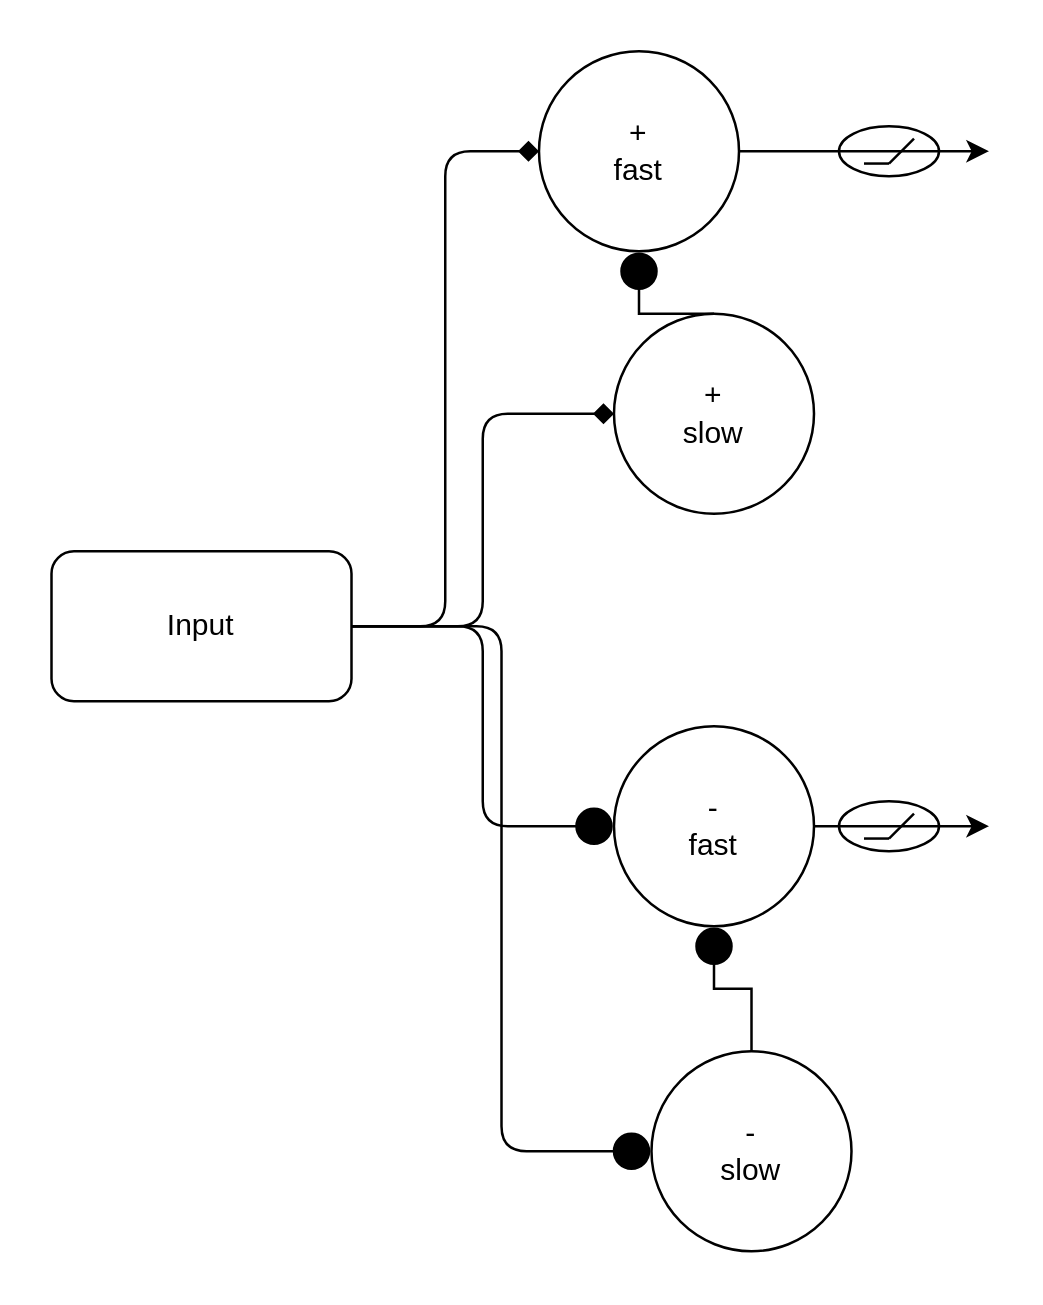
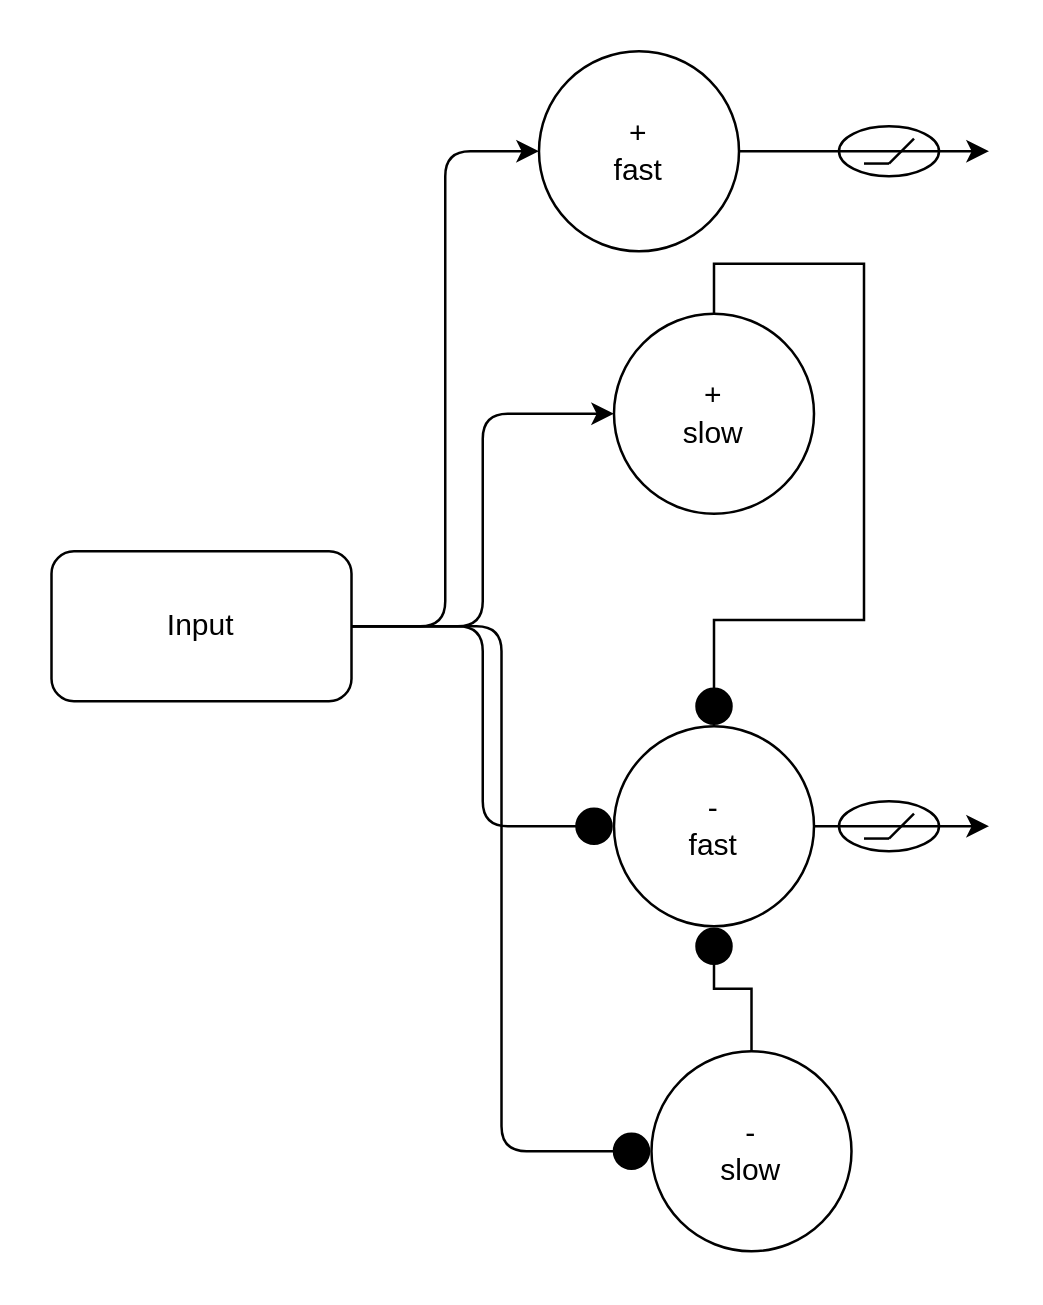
(518, 151) -> (520, 151)
(664, 314) -> (864, 451)
(593, 414) -> (595, 414)
